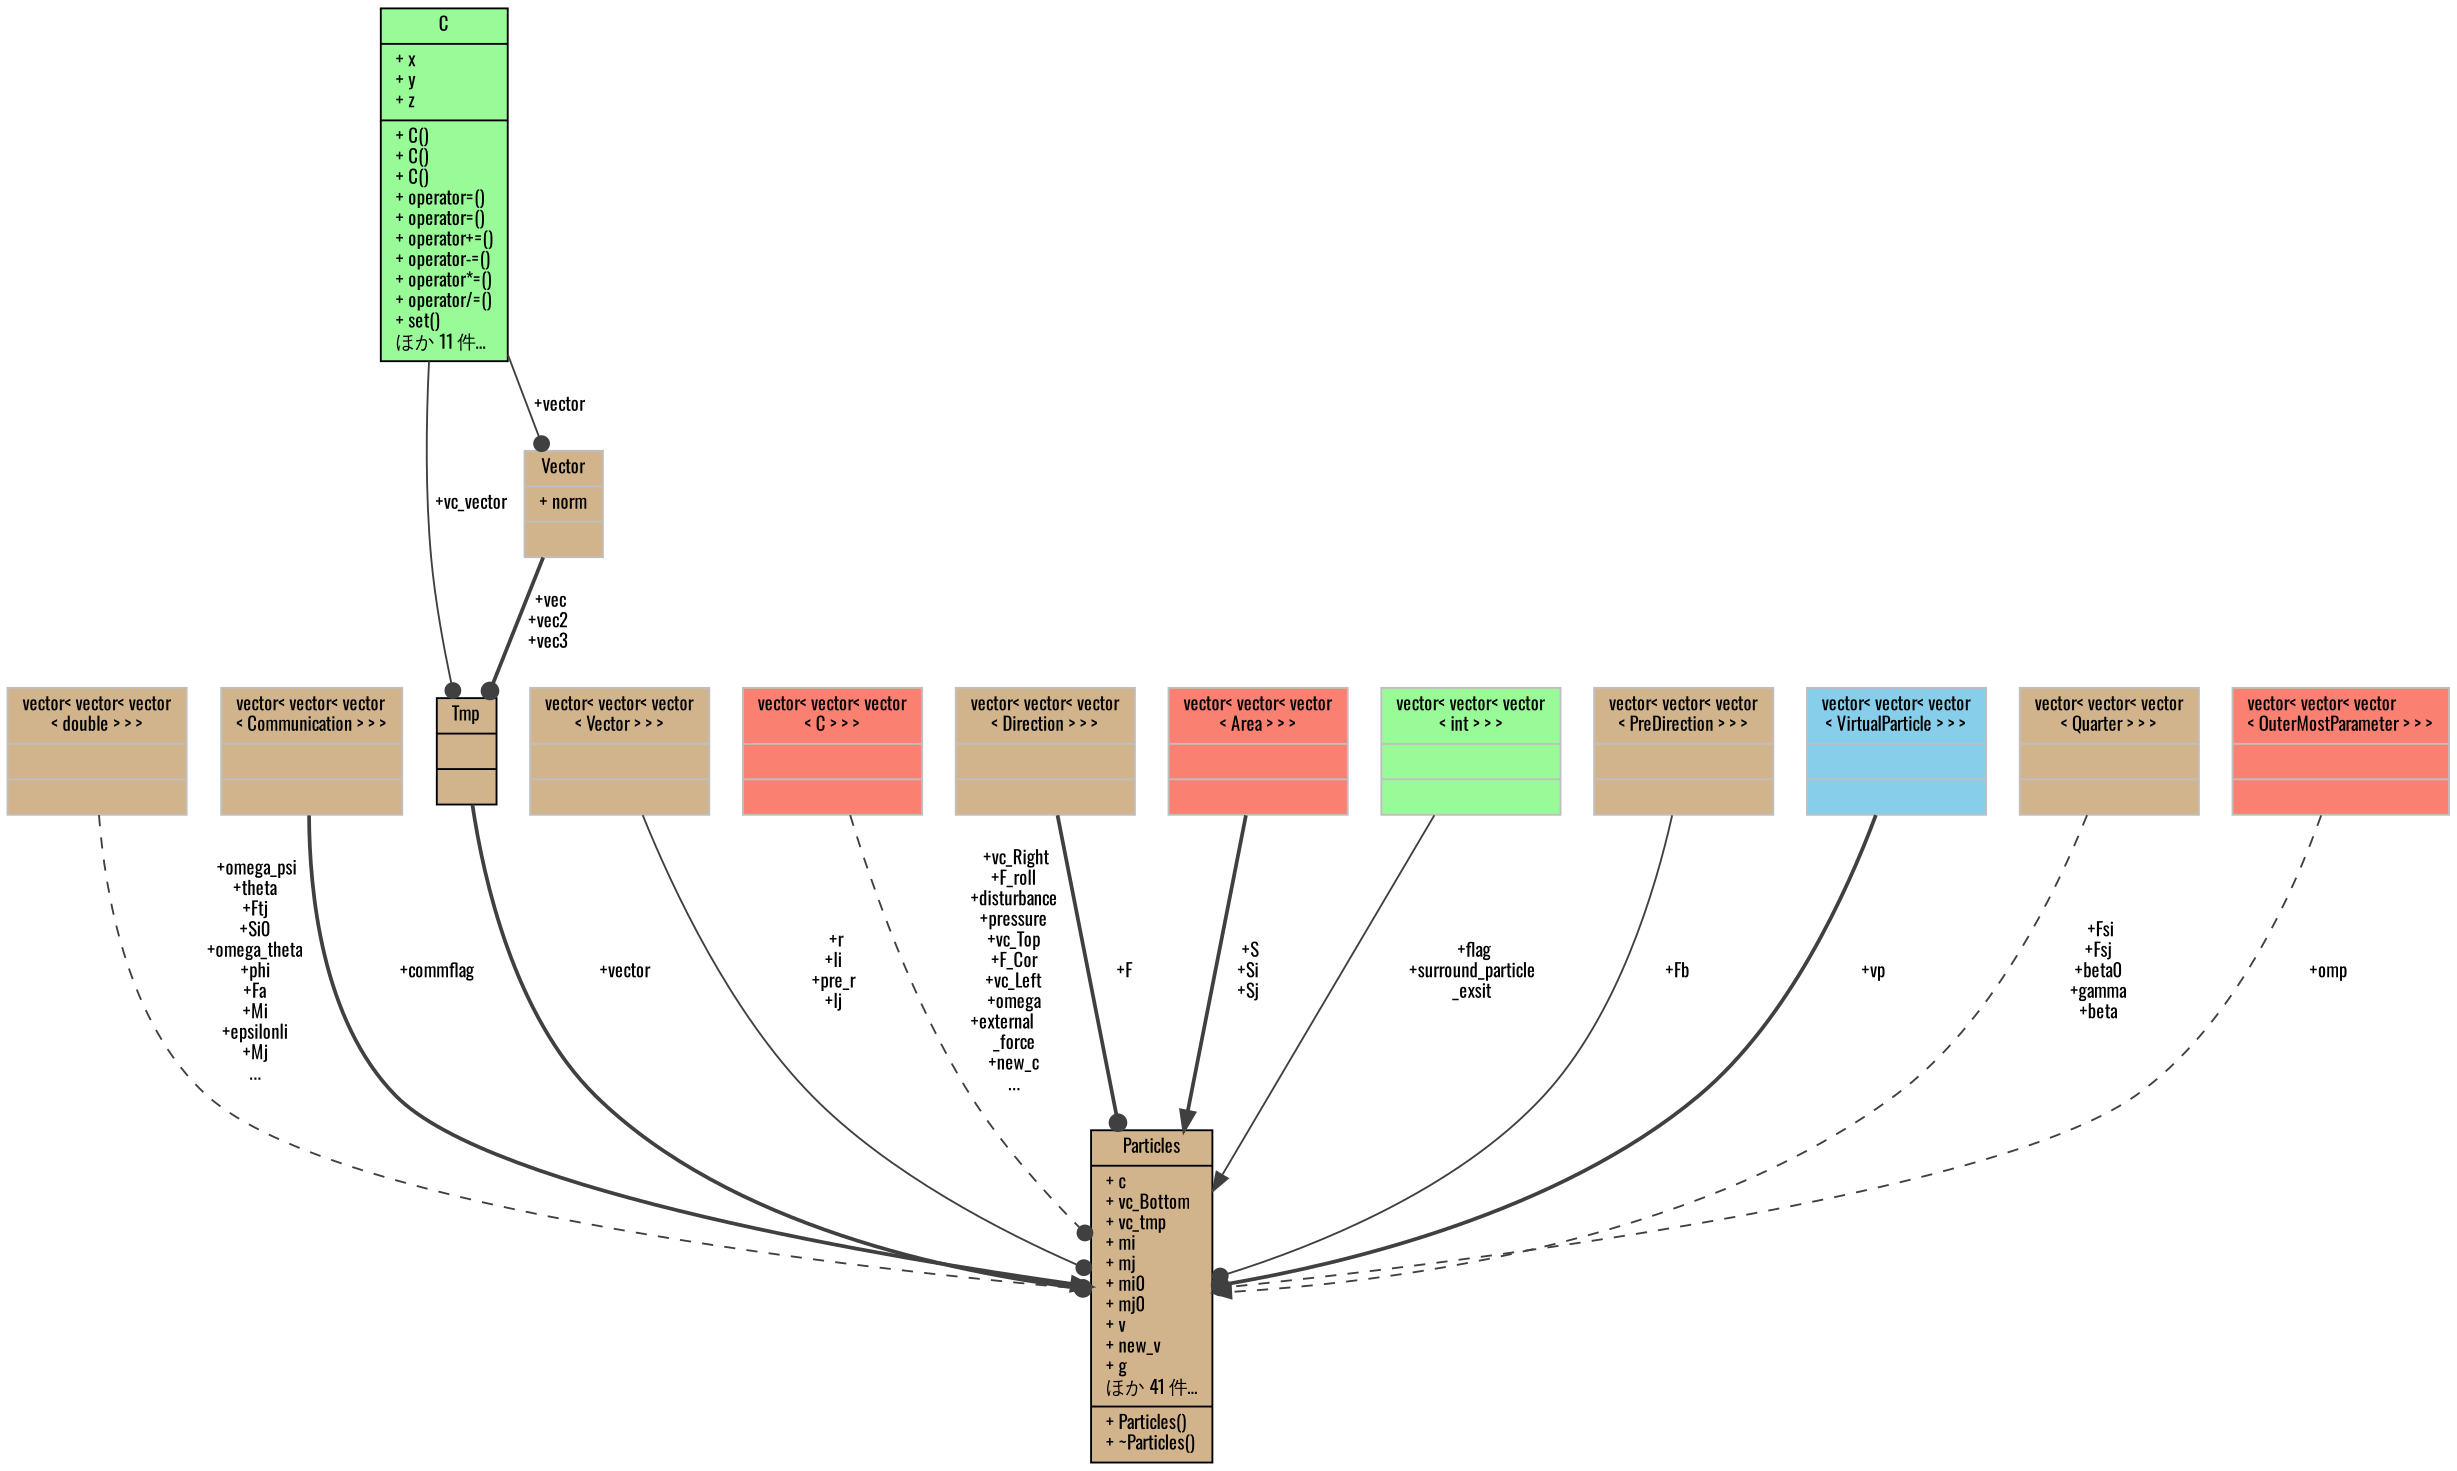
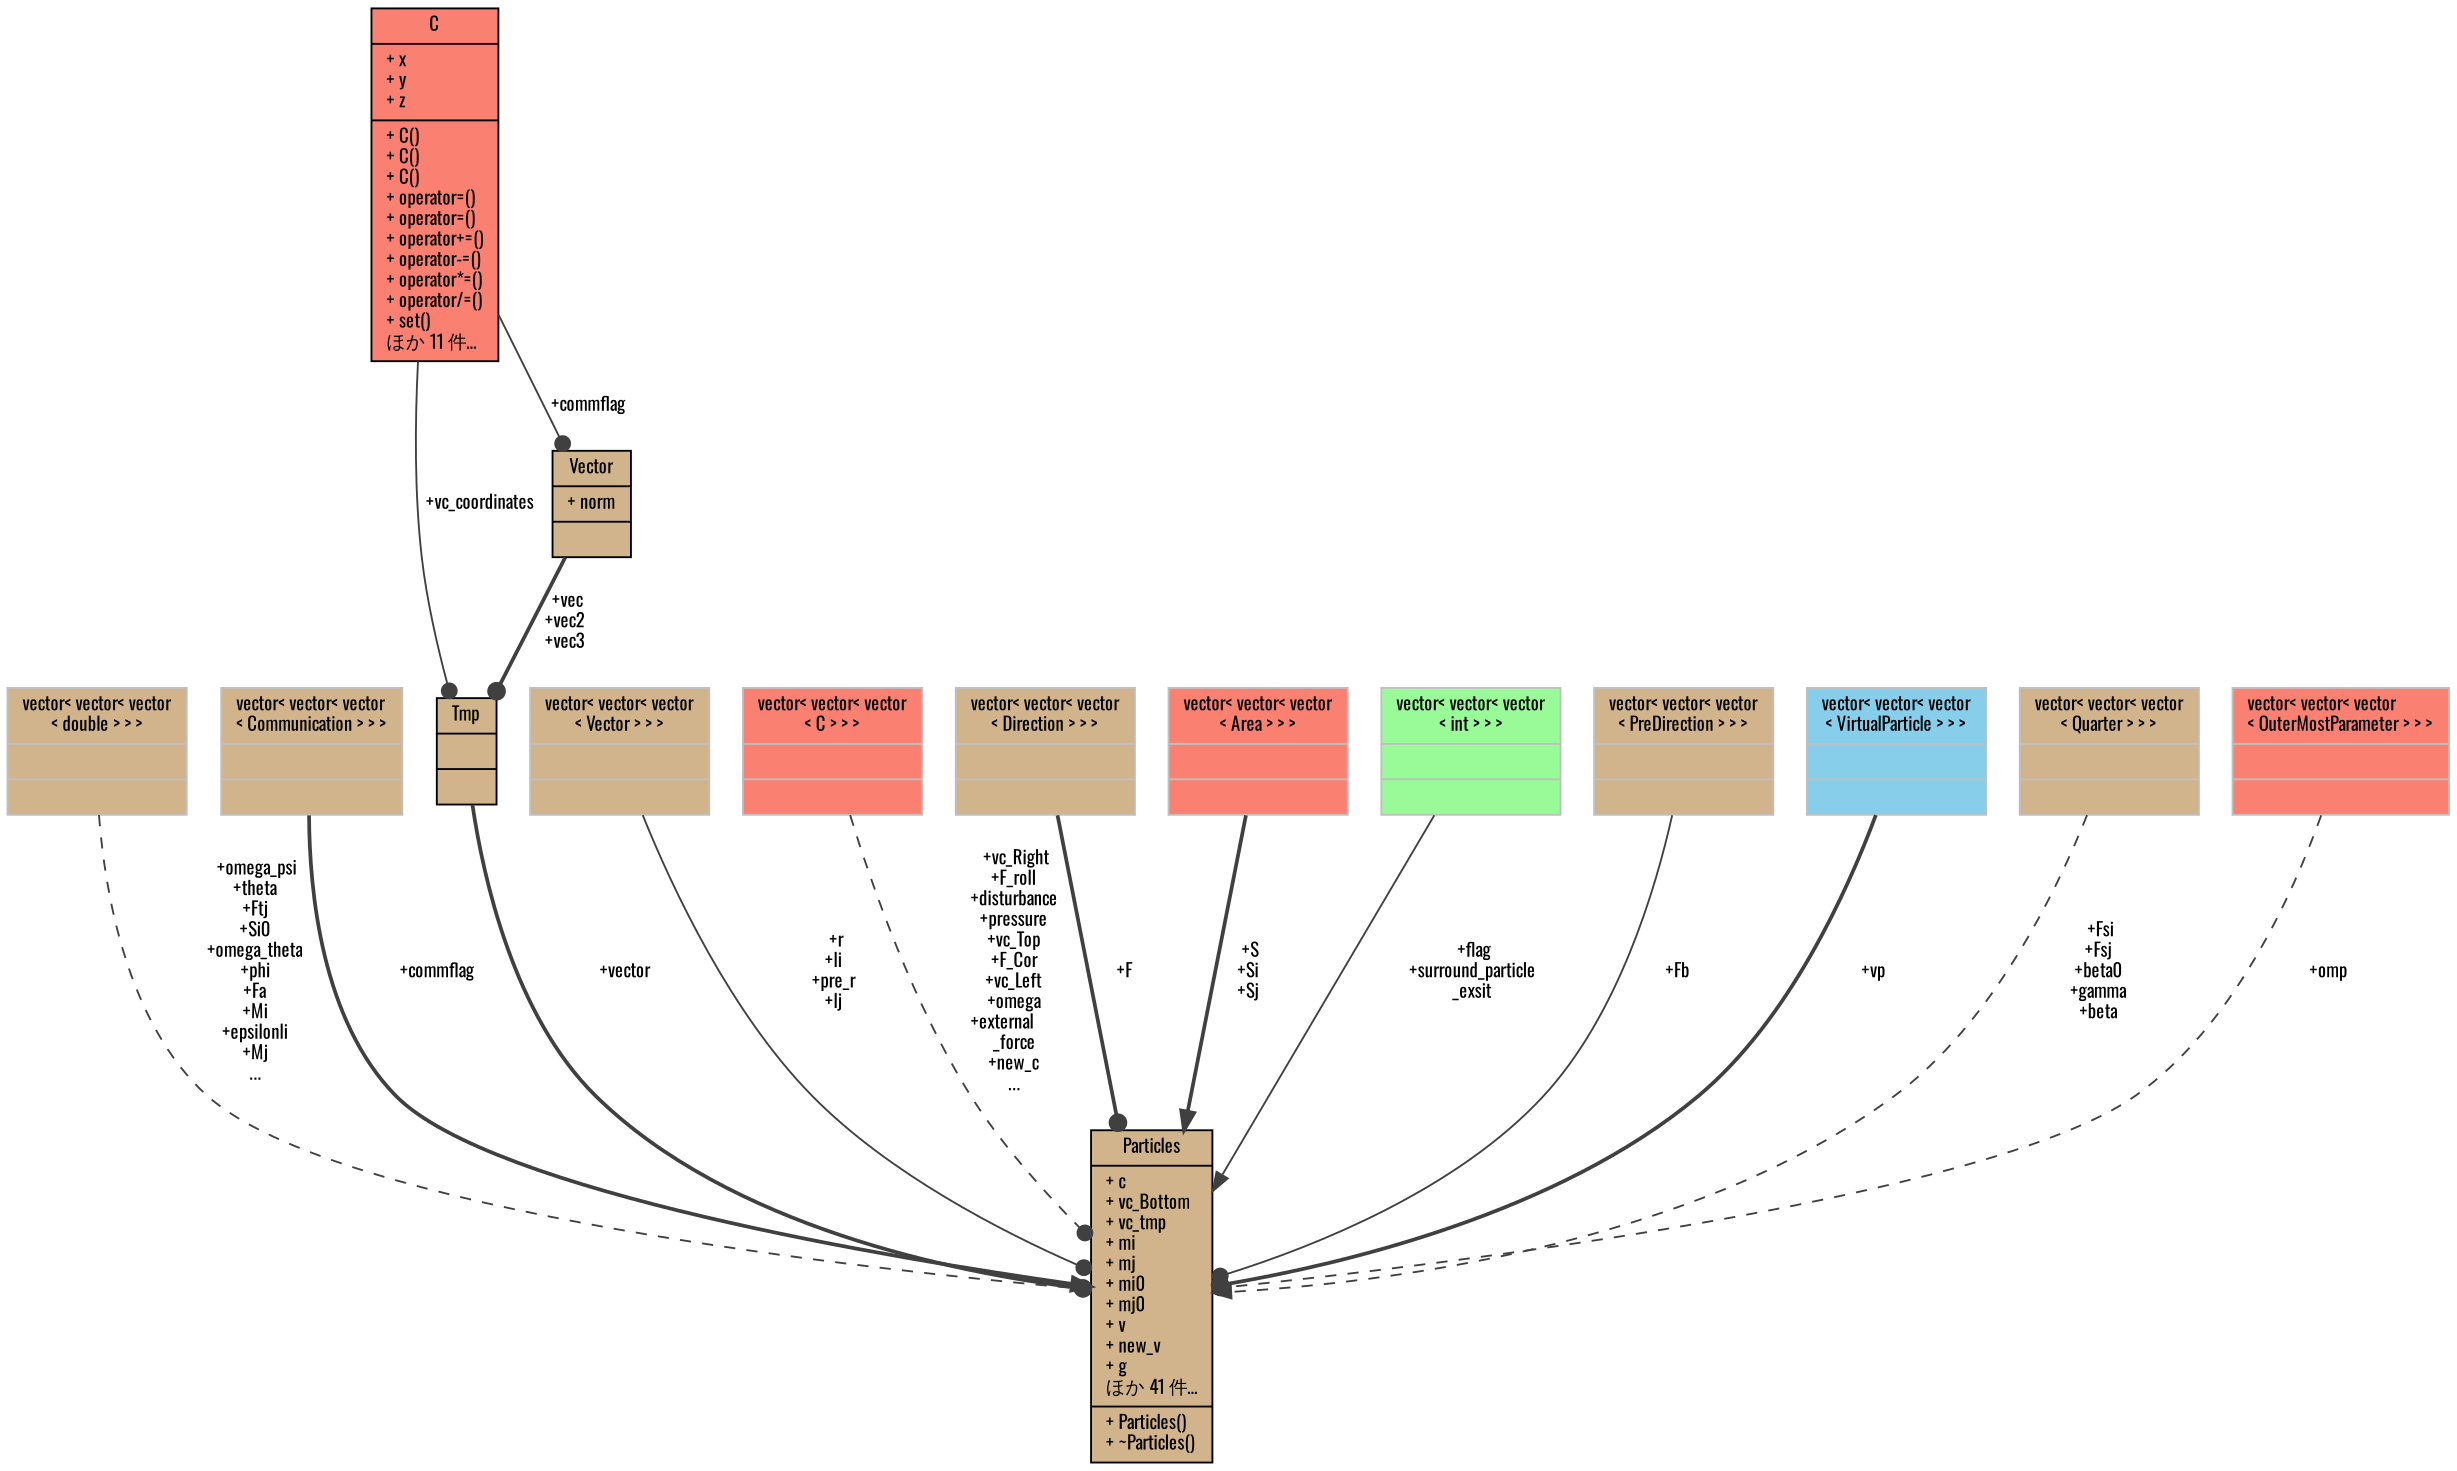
(444, 185) -> (435, 185)
(558, 406) -> (587, 406)
(469, 504) -> (479, 504)
(564, 504) -> (592, 504)
